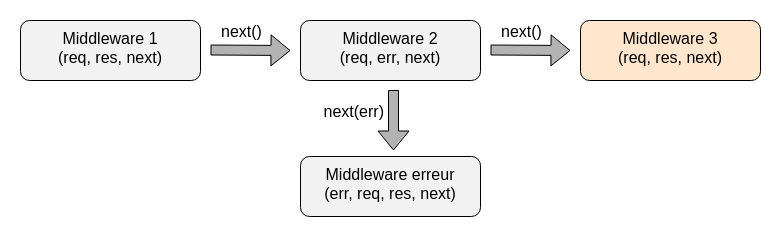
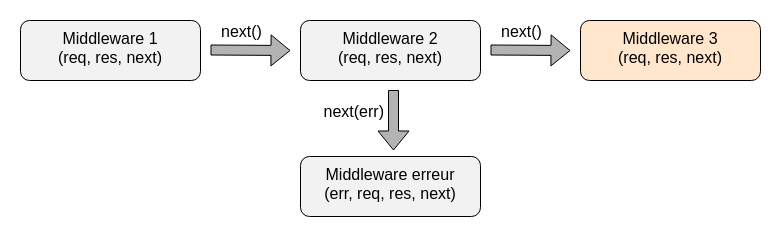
(391, 49) -> (391, 49)
